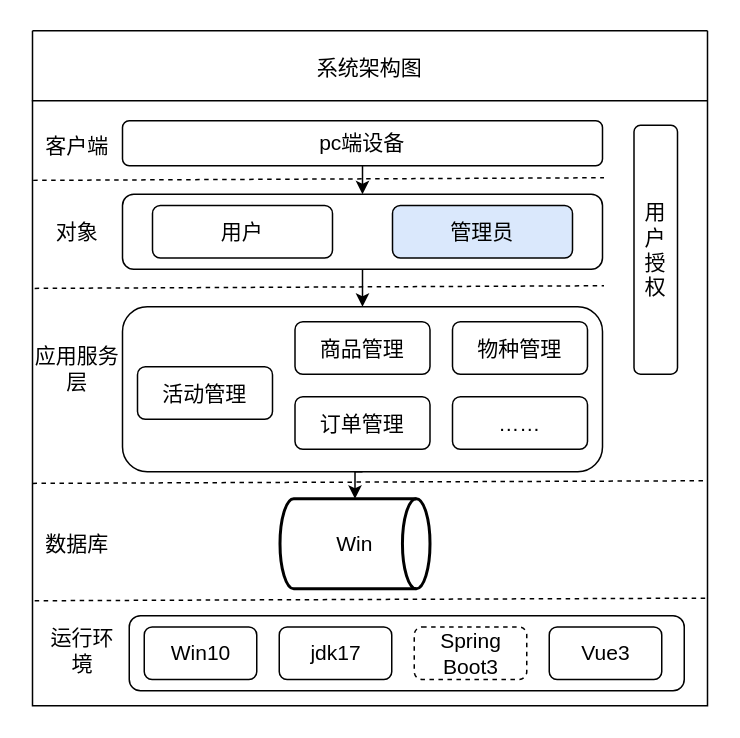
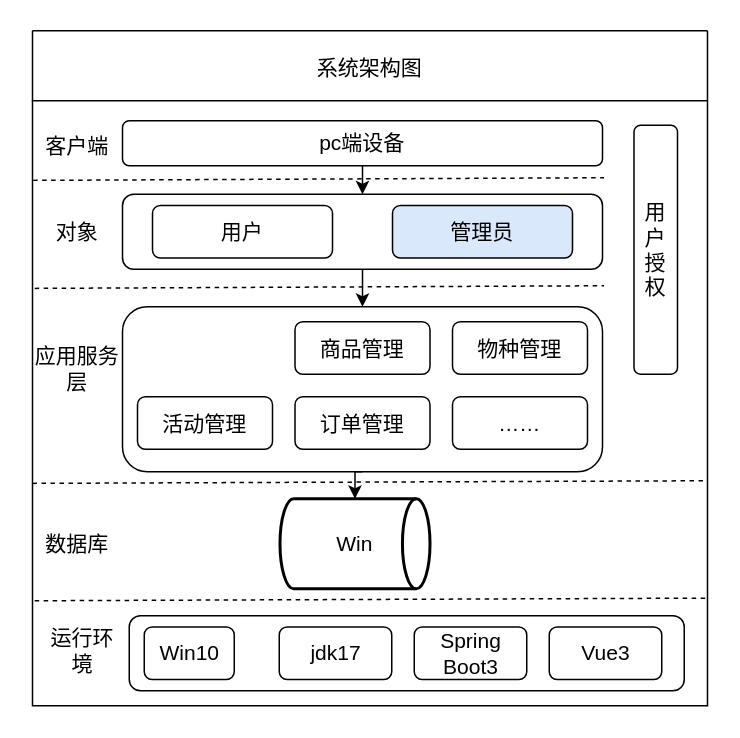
(205, 393) -> (205, 423)
(200, 653) -> (189, 653)
(470, 653) -> (470, 653)
